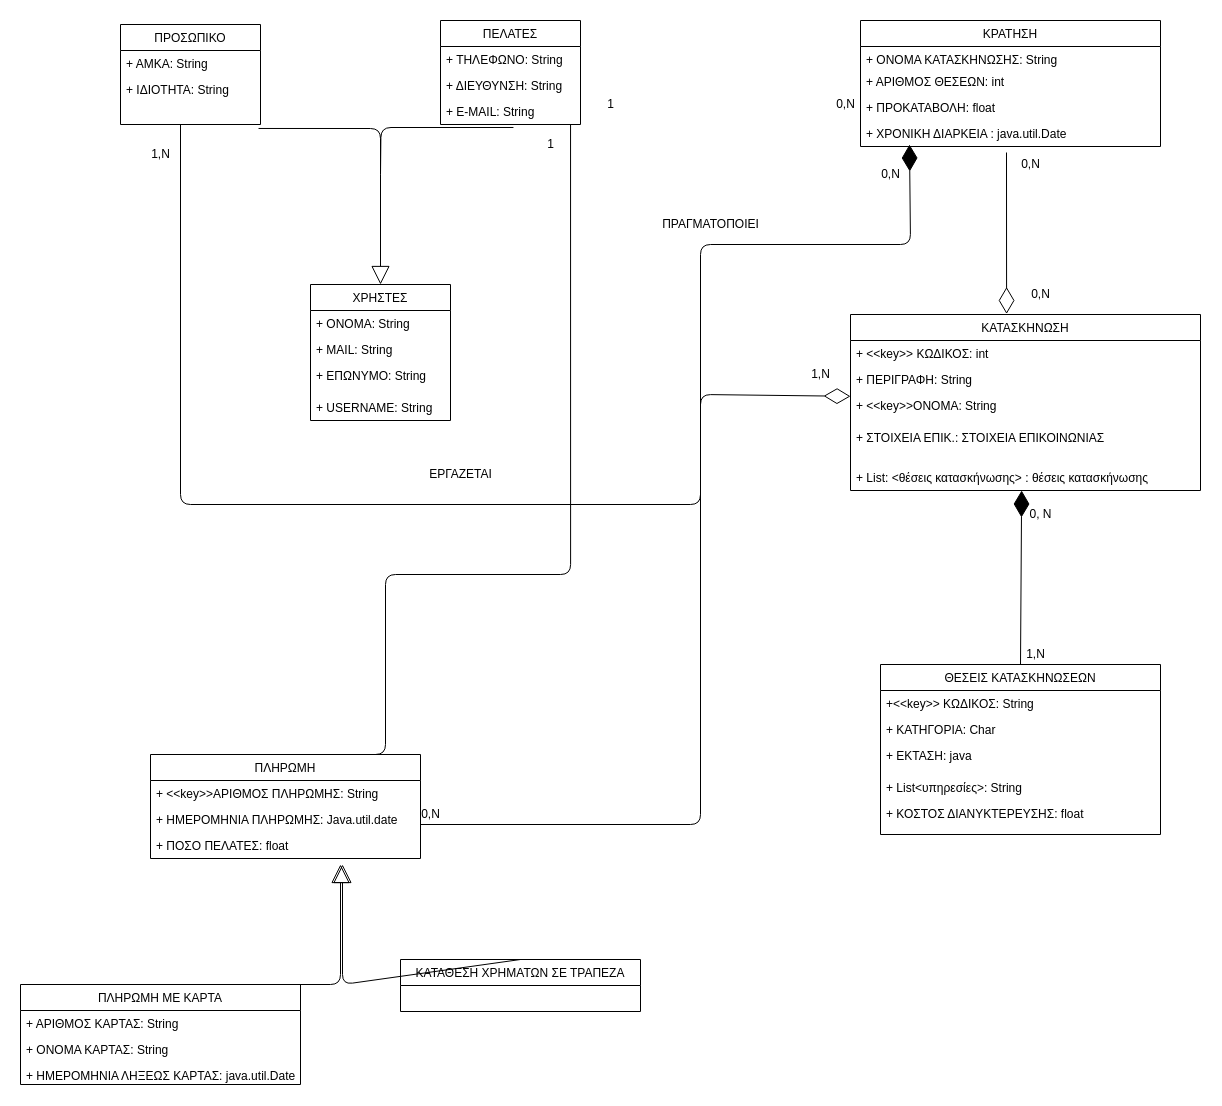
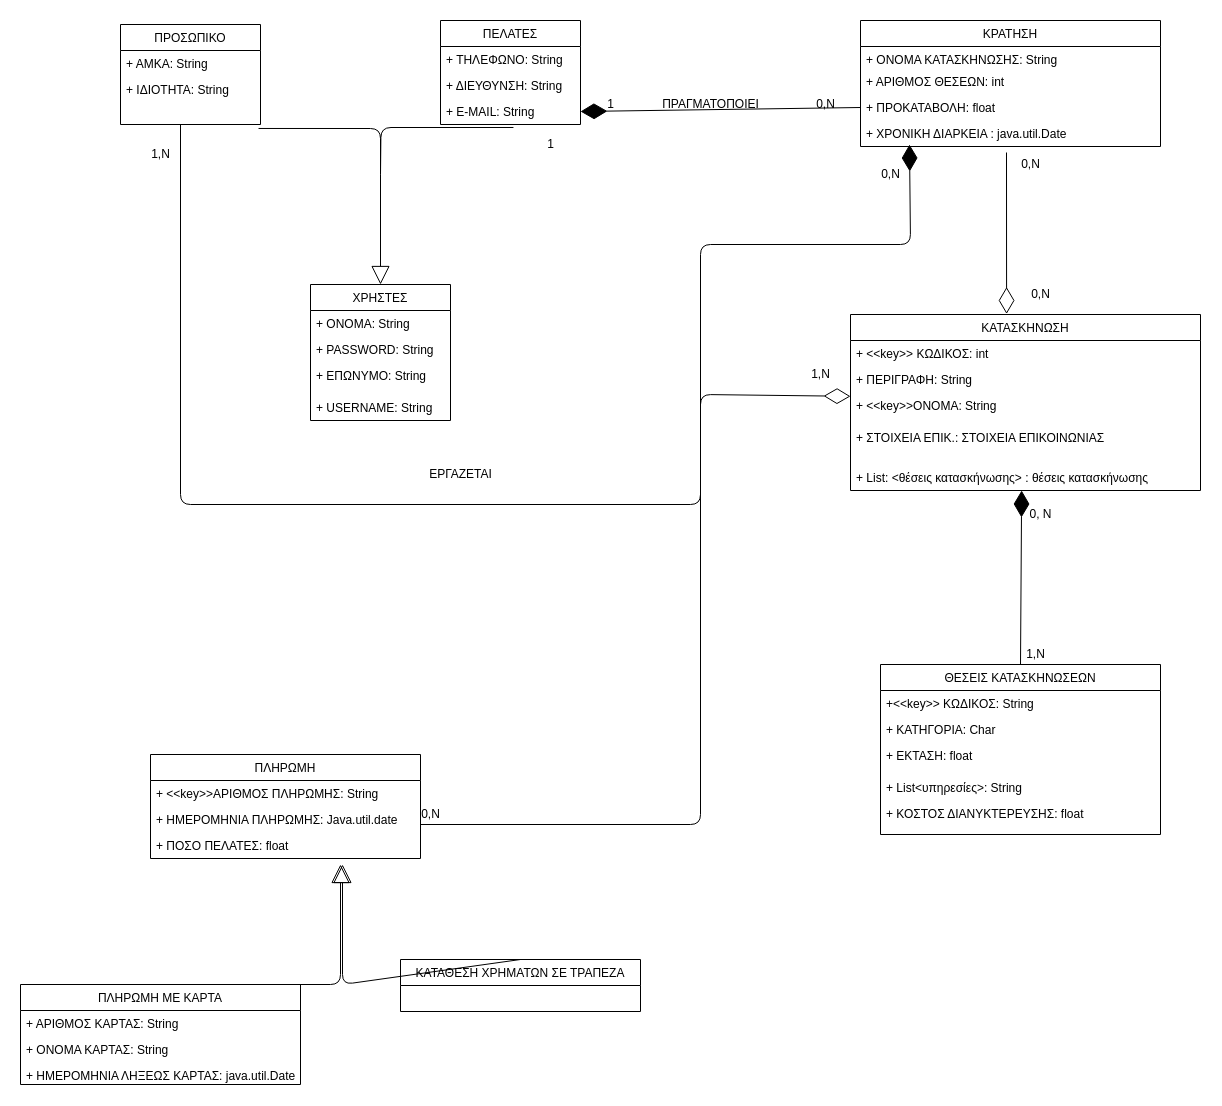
(846, 105) -> (826, 105)
none -> (733, 109)
(711, 225) -> (711, 105)
(357, 350) -> (370, 350)
(571, 520) -> none
(928, 756) -> (930, 756)
